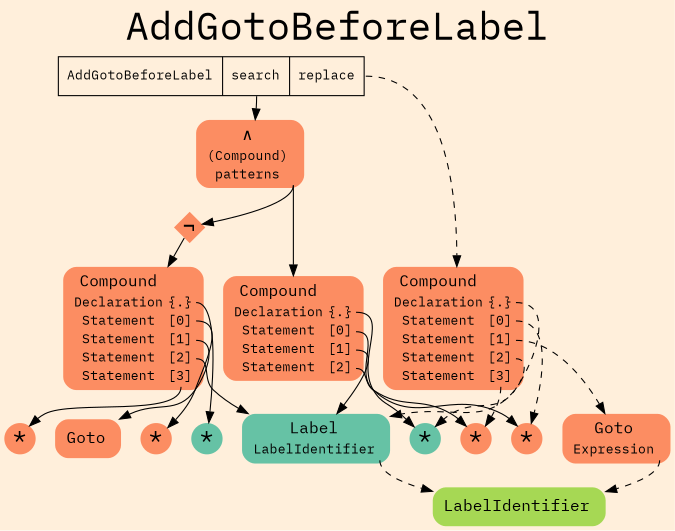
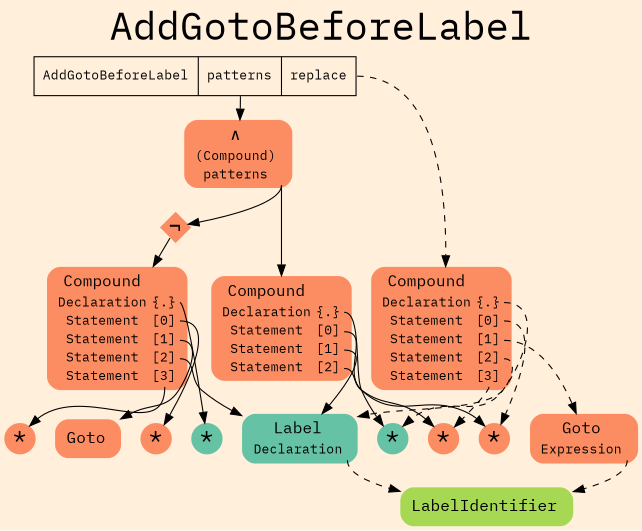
(256, 76) -> (240, 76)
(314, 450) -> (298, 450)
